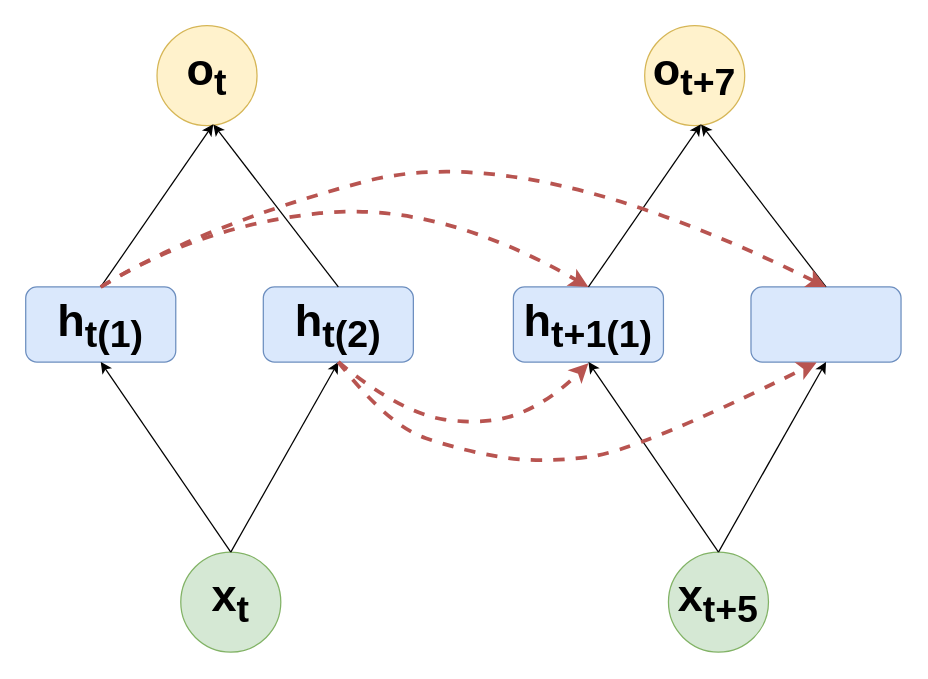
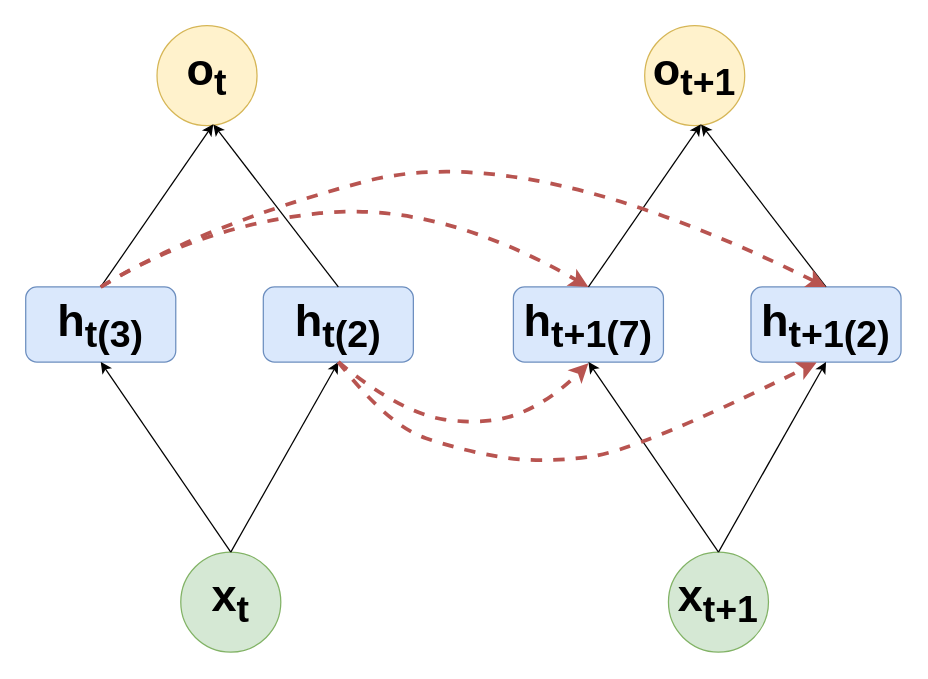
(694, 74) -> (694, 74)
(101, 326) -> (101, 326)
(588, 326) -> (588, 326)
none -> (826, 326)
(718, 601) -> (718, 601)
